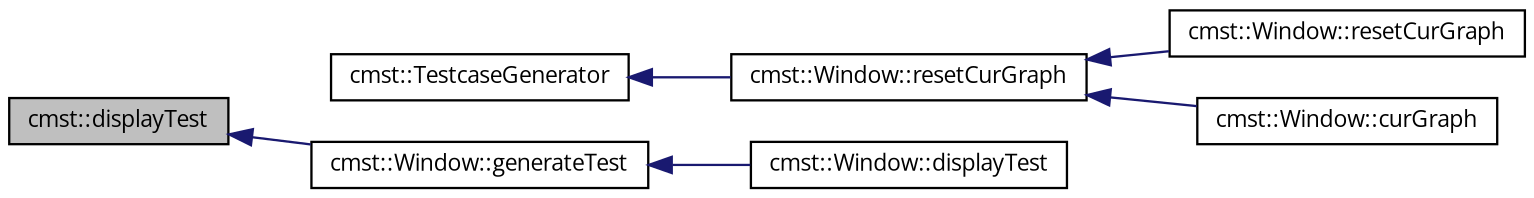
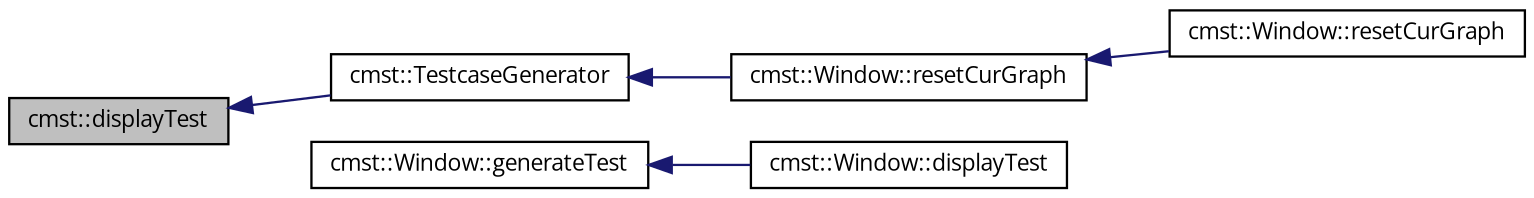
(1347, 121) -> none
(281, 141) -> (291, 100)
